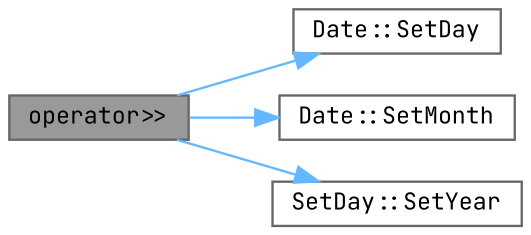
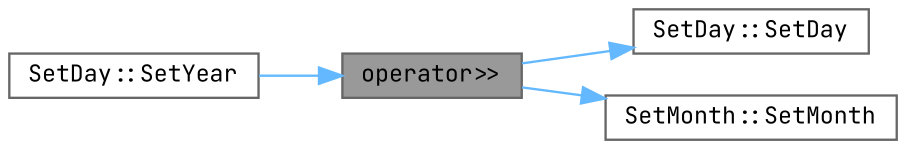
(397, 31) -> (751, 31)
(397, 118) -> (751, 118)
(236, 157) -> (289, 76)
